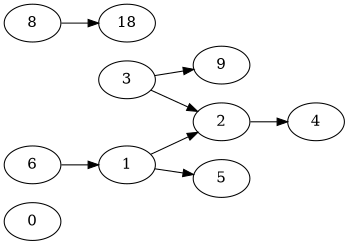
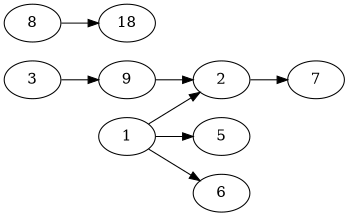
(169, 99) -> (169, 80)
(316, 122) -> (316, 80)
(75, 165) -> (170, 162)
(33, 222) -> none
